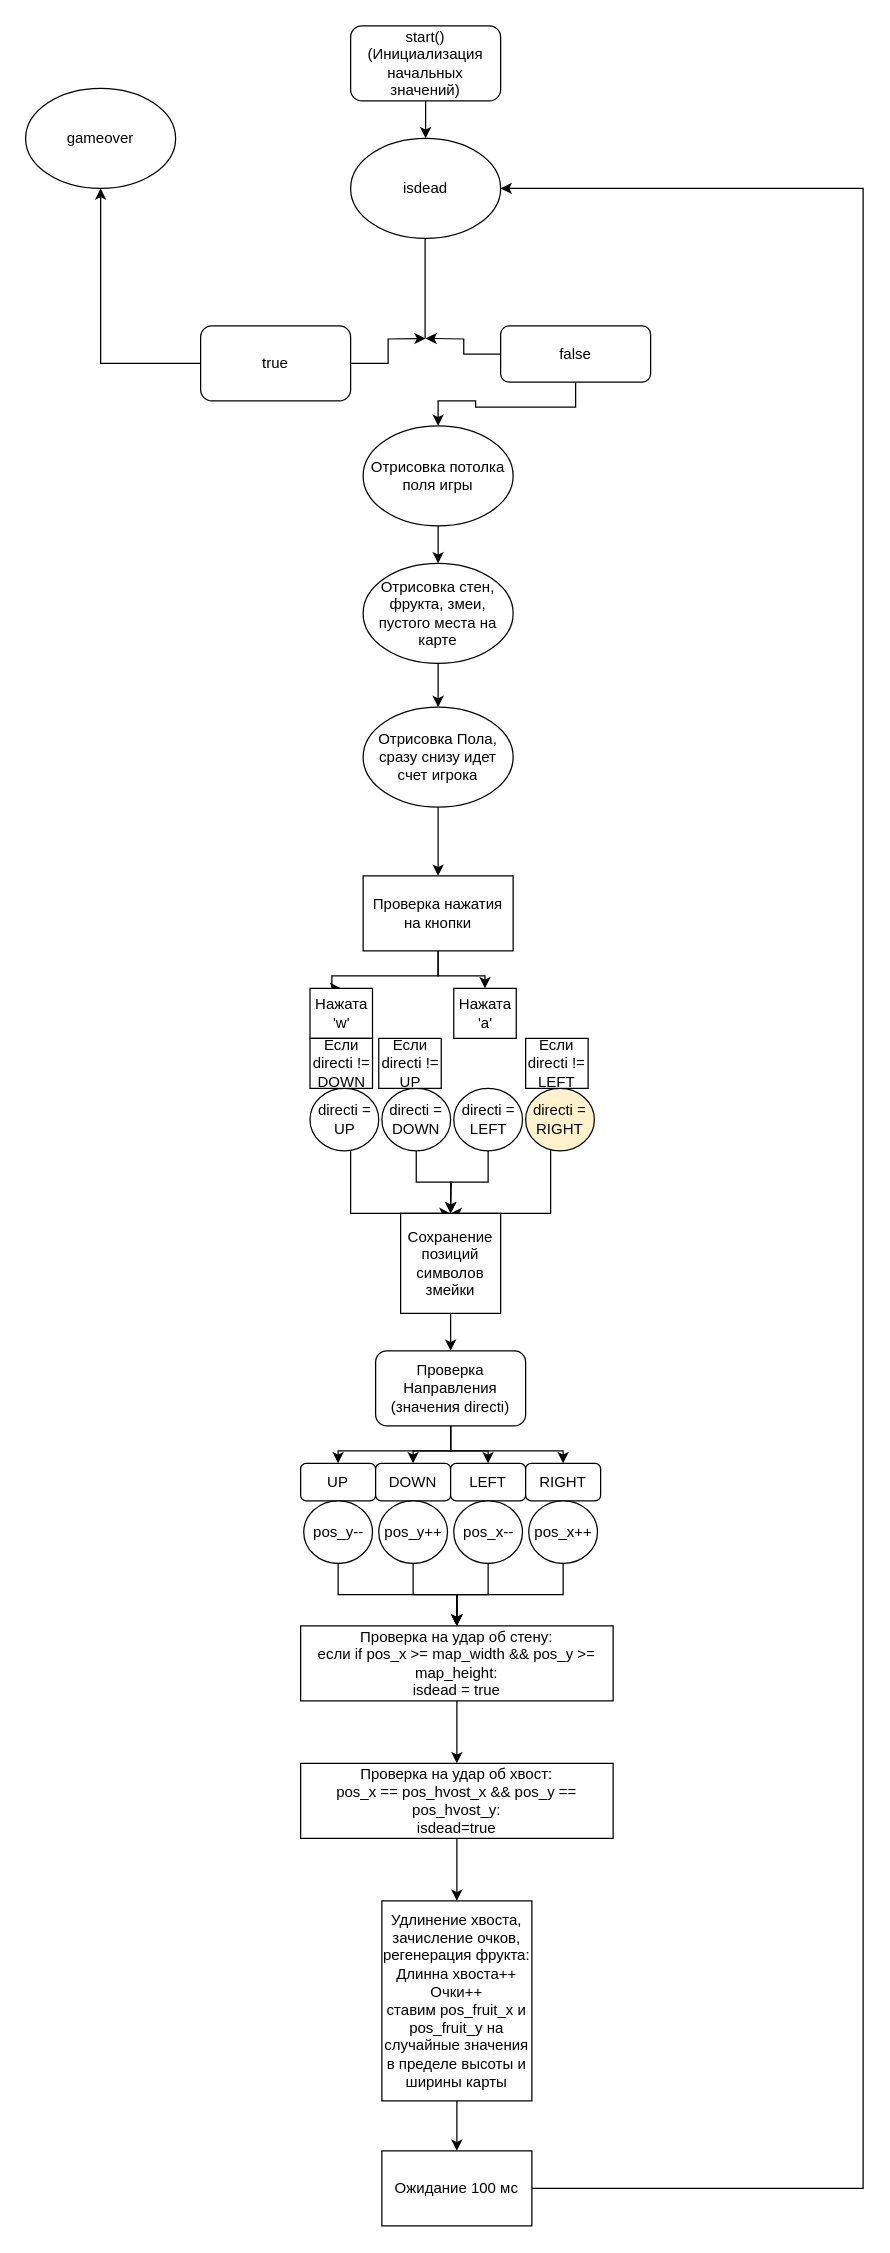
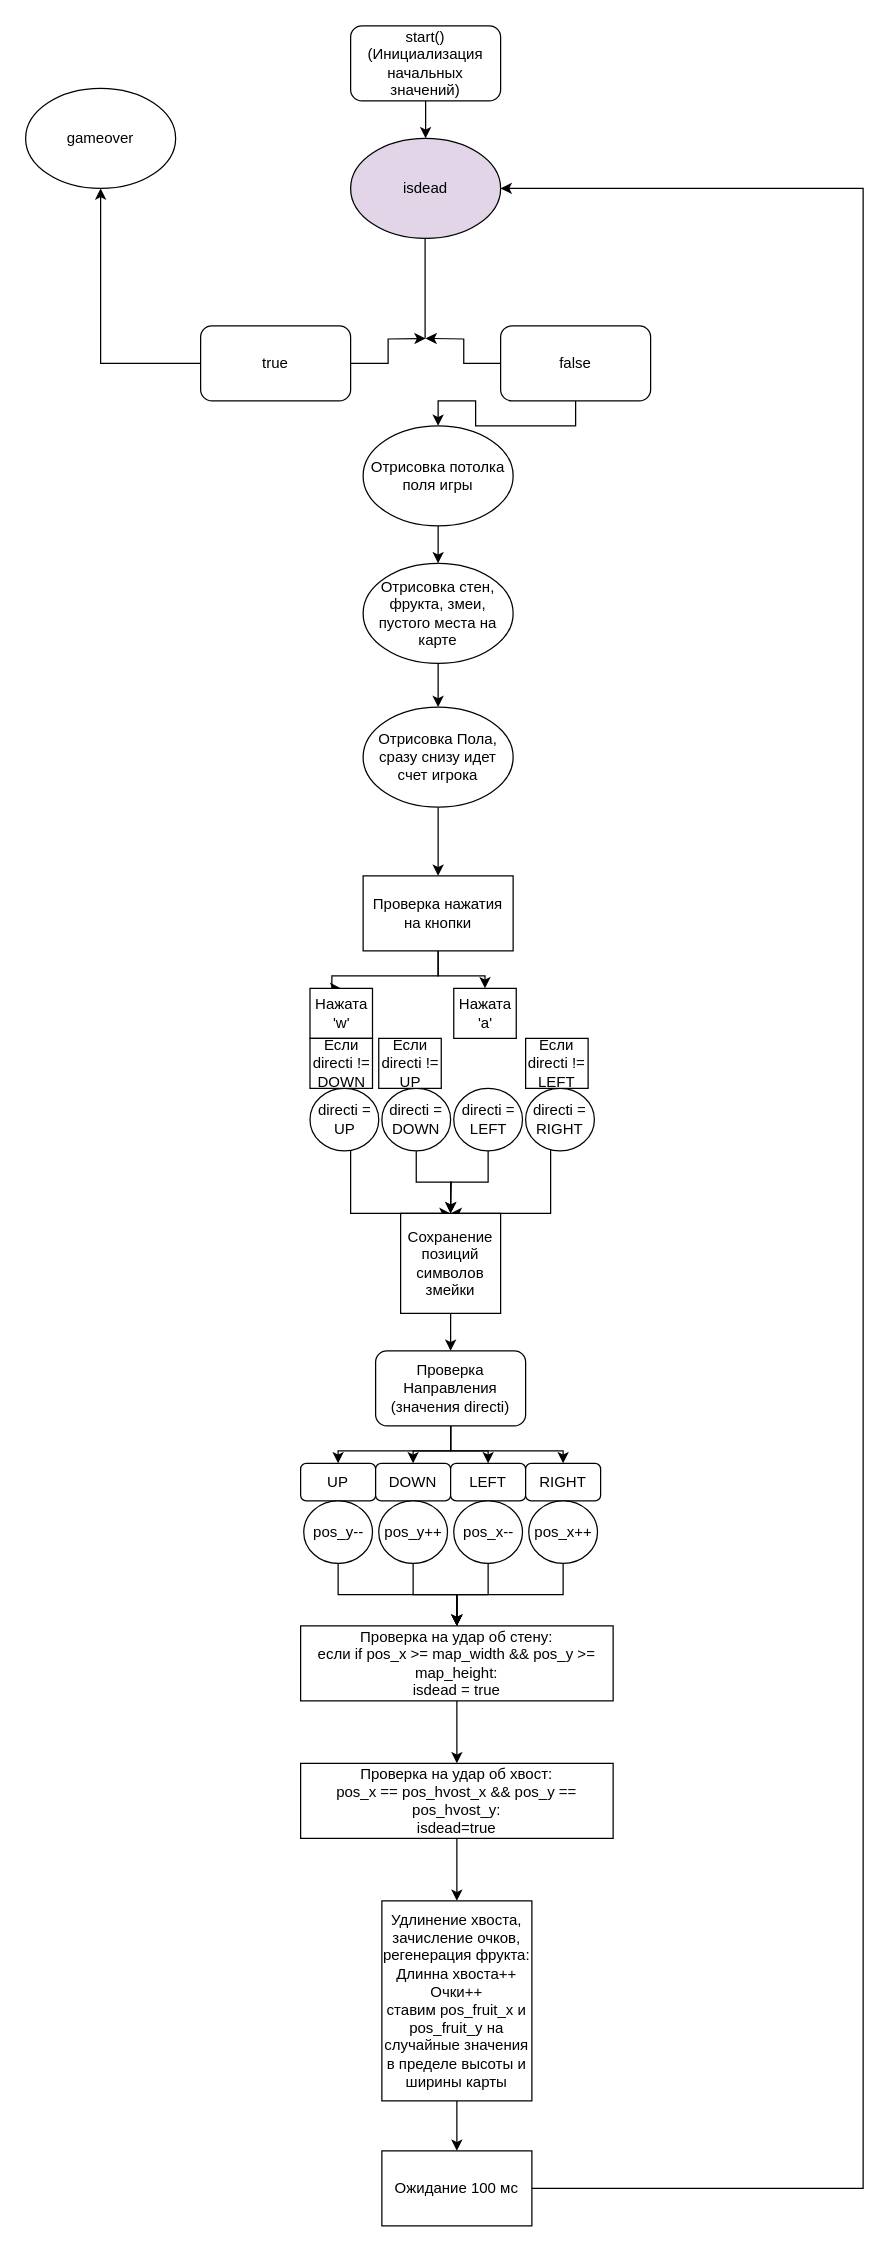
(426, 188) -> (426, 188)
(576, 354) -> (576, 363)
(560, 1119) -> (560, 1119)
